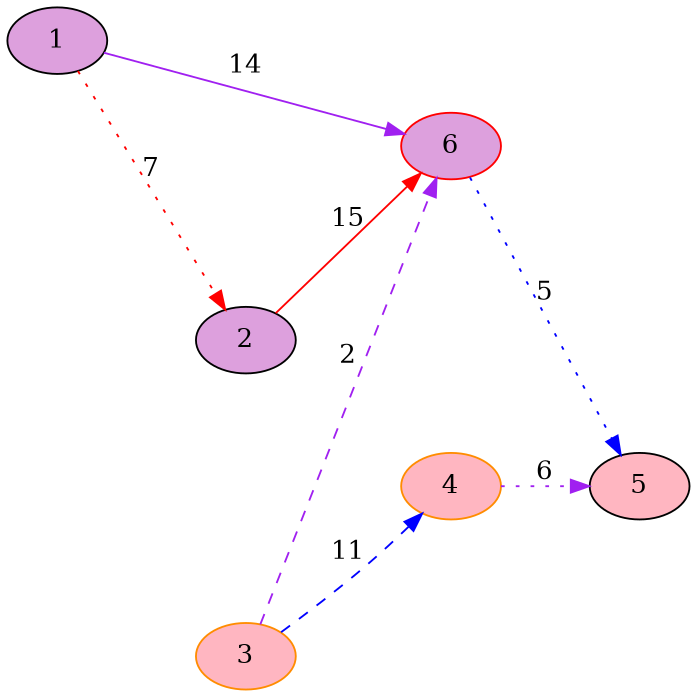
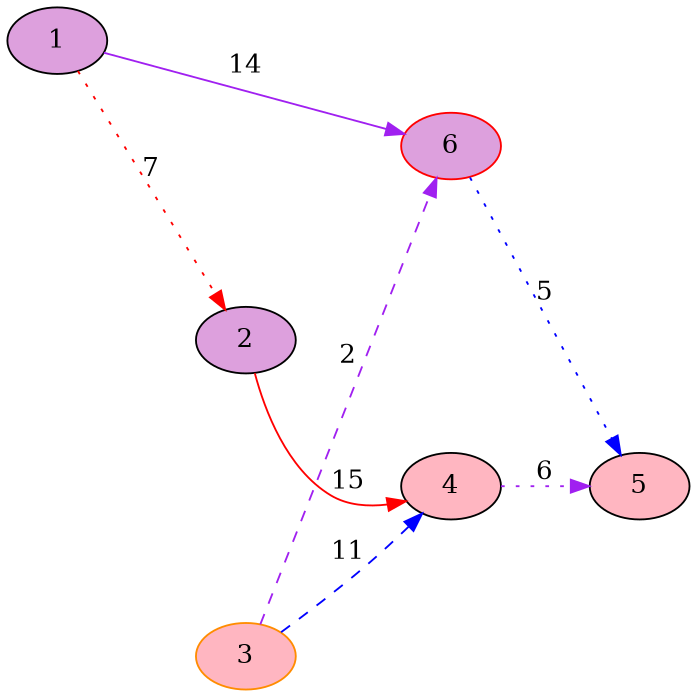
(341, 250) -> (298, 466)
(451, 486) -> (451, 486)
